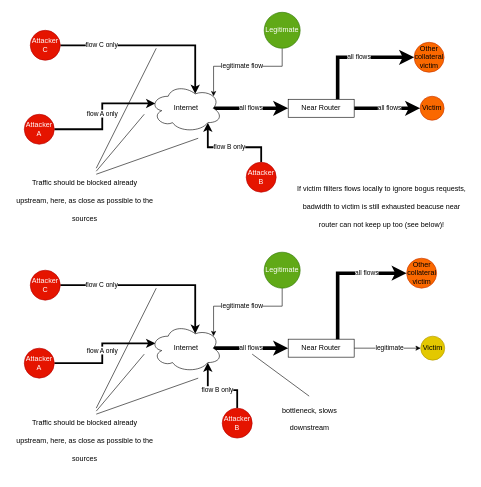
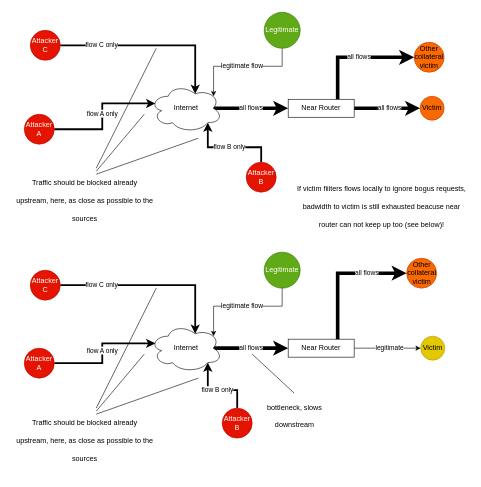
(309, 416) -> (294, 413)
